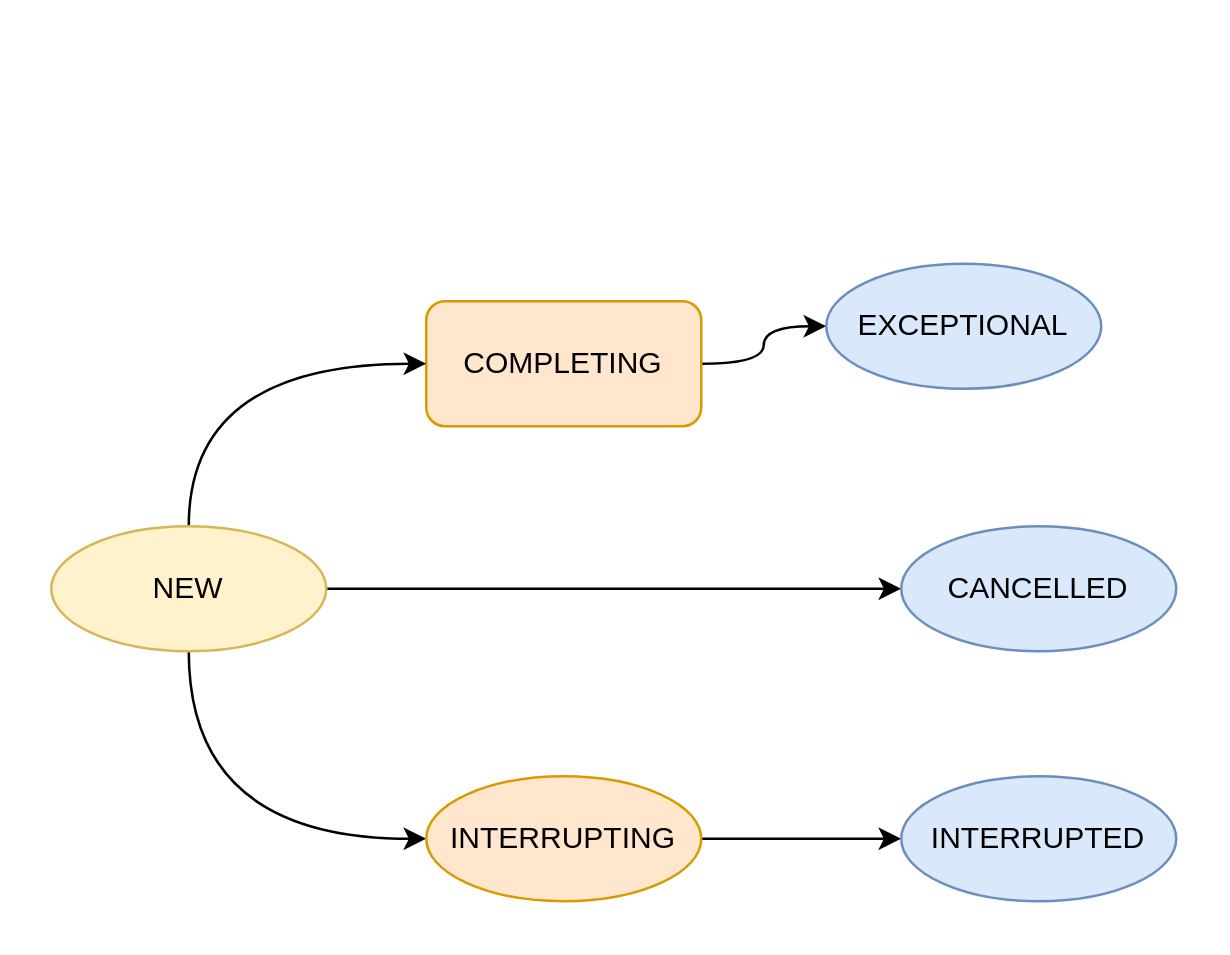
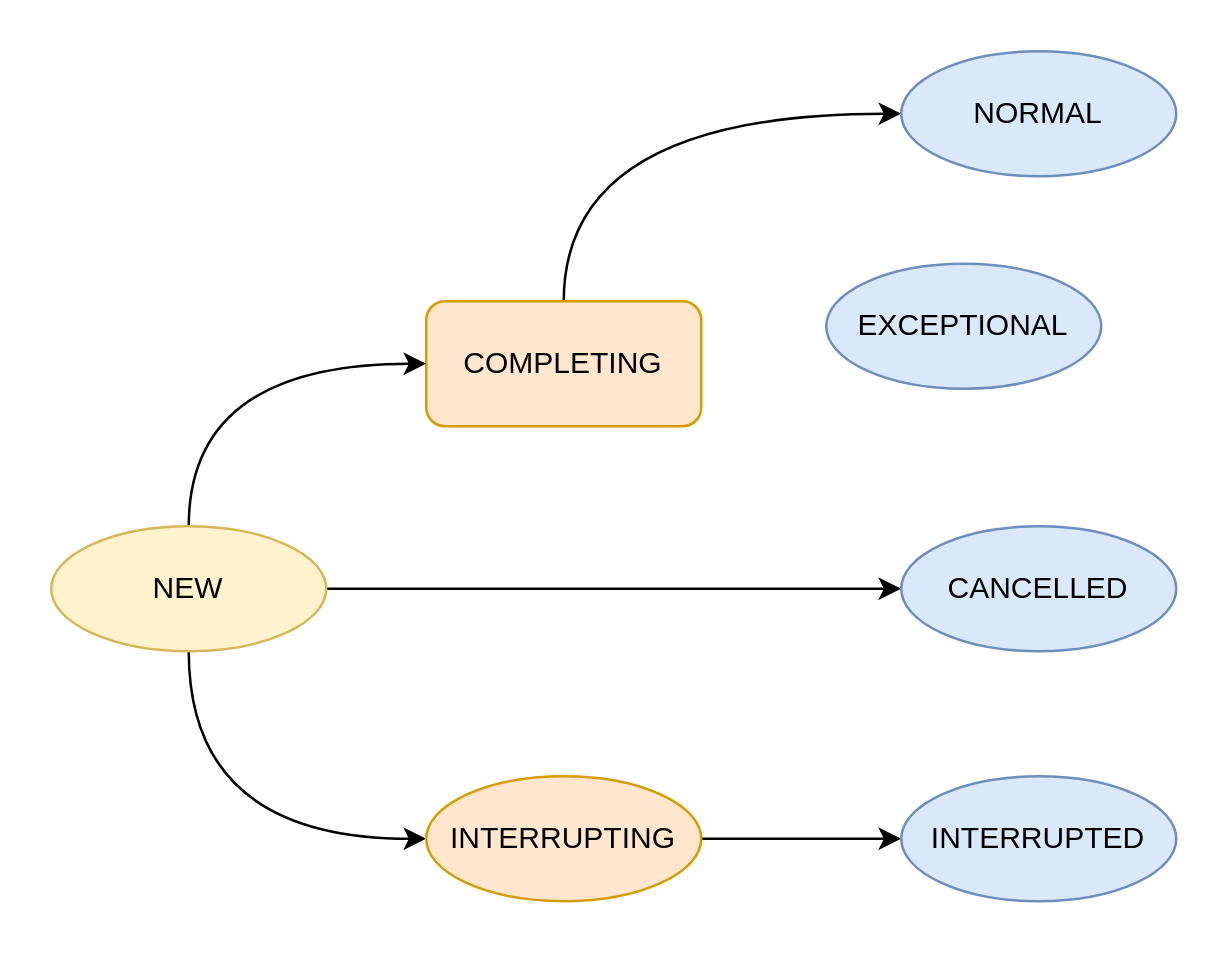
none -> (1039, 114)
none -> (680, 144)
(760, 353) -> none
